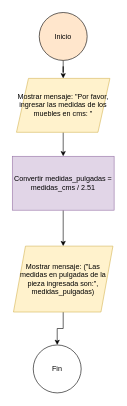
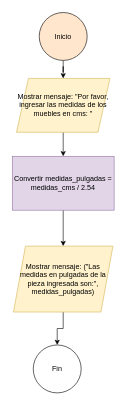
(63, 183) -> (63, 183)
